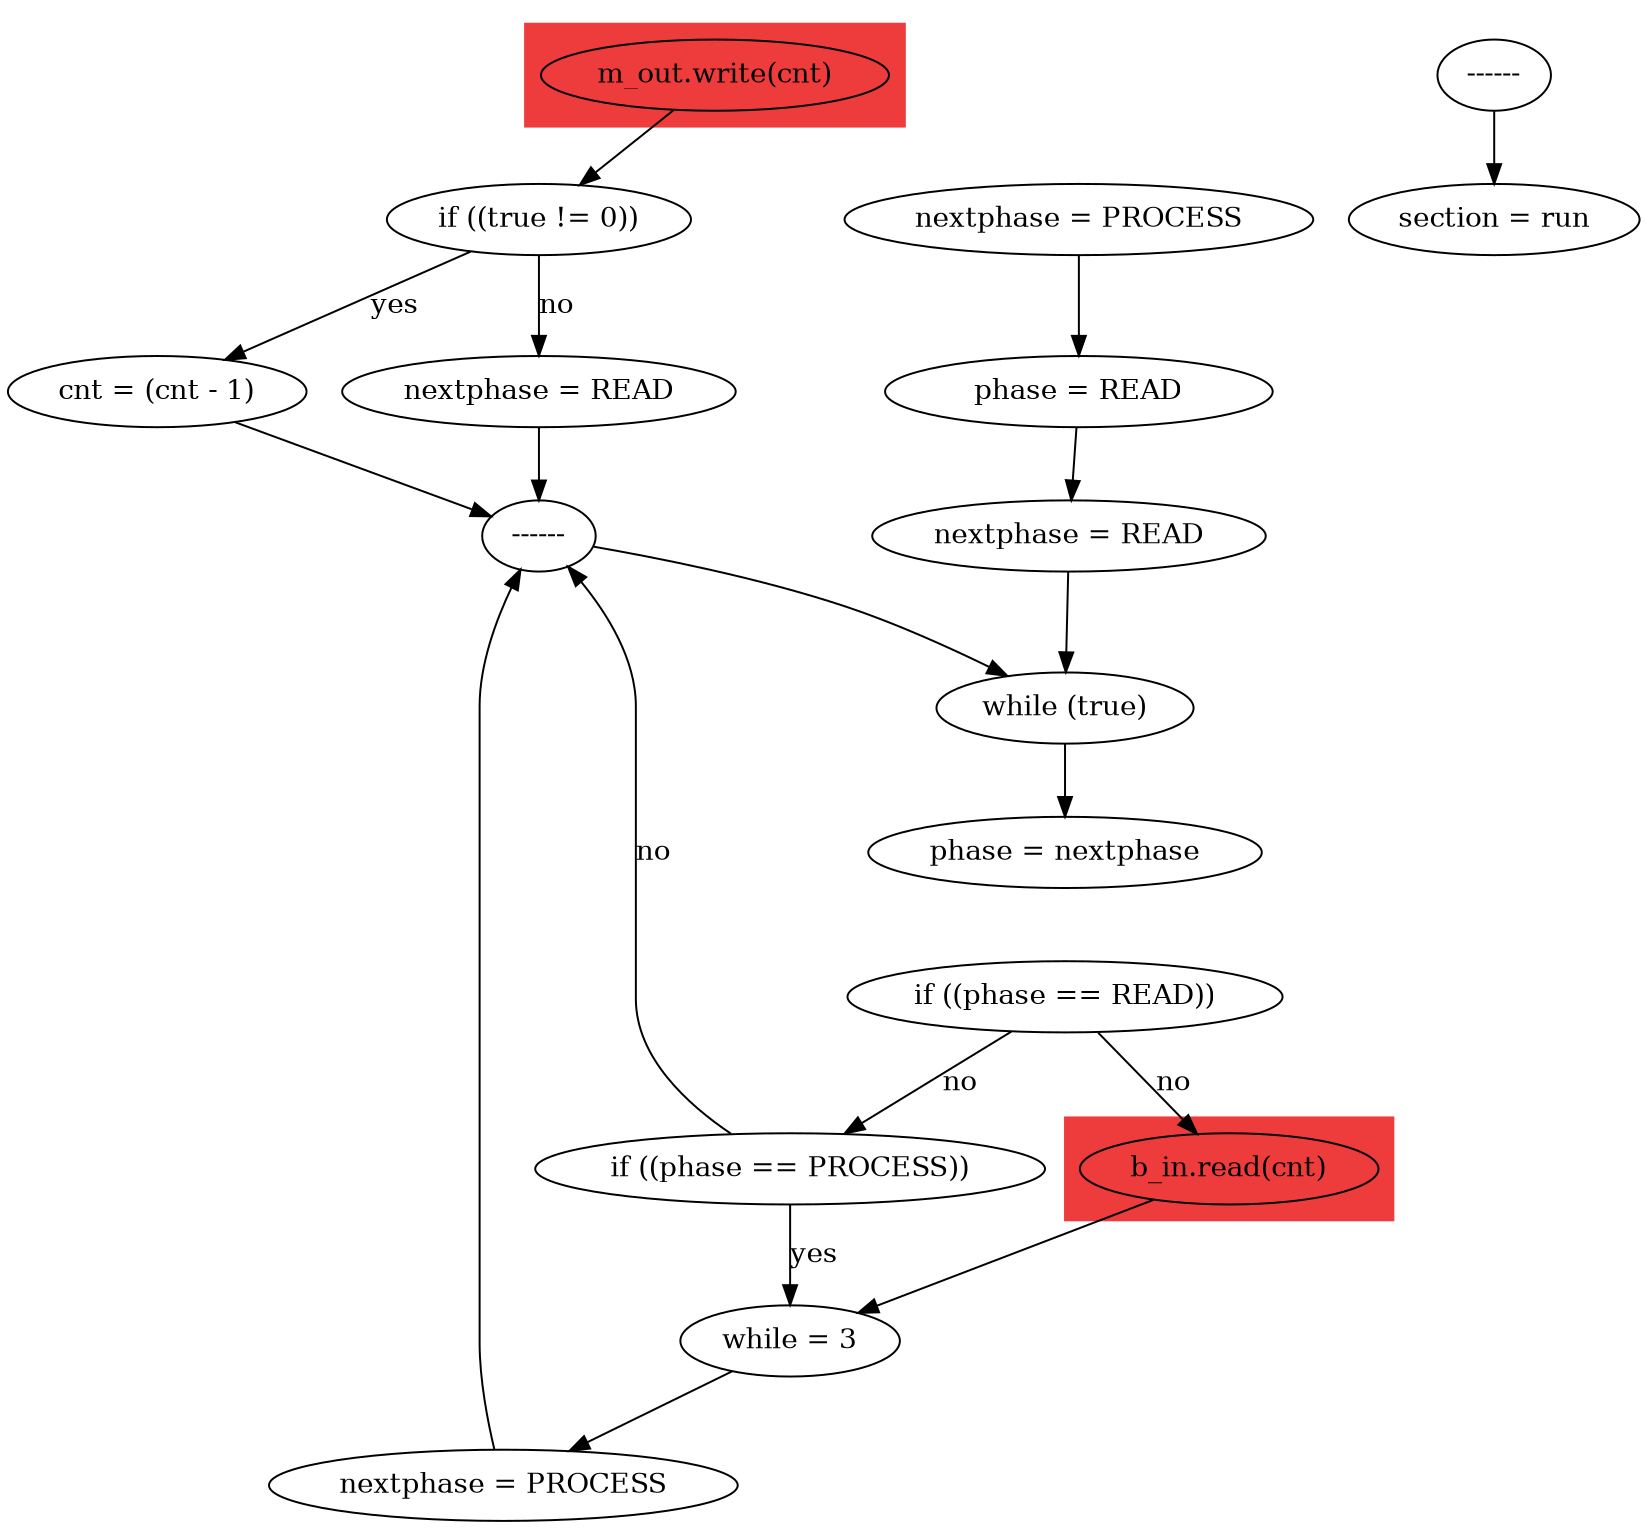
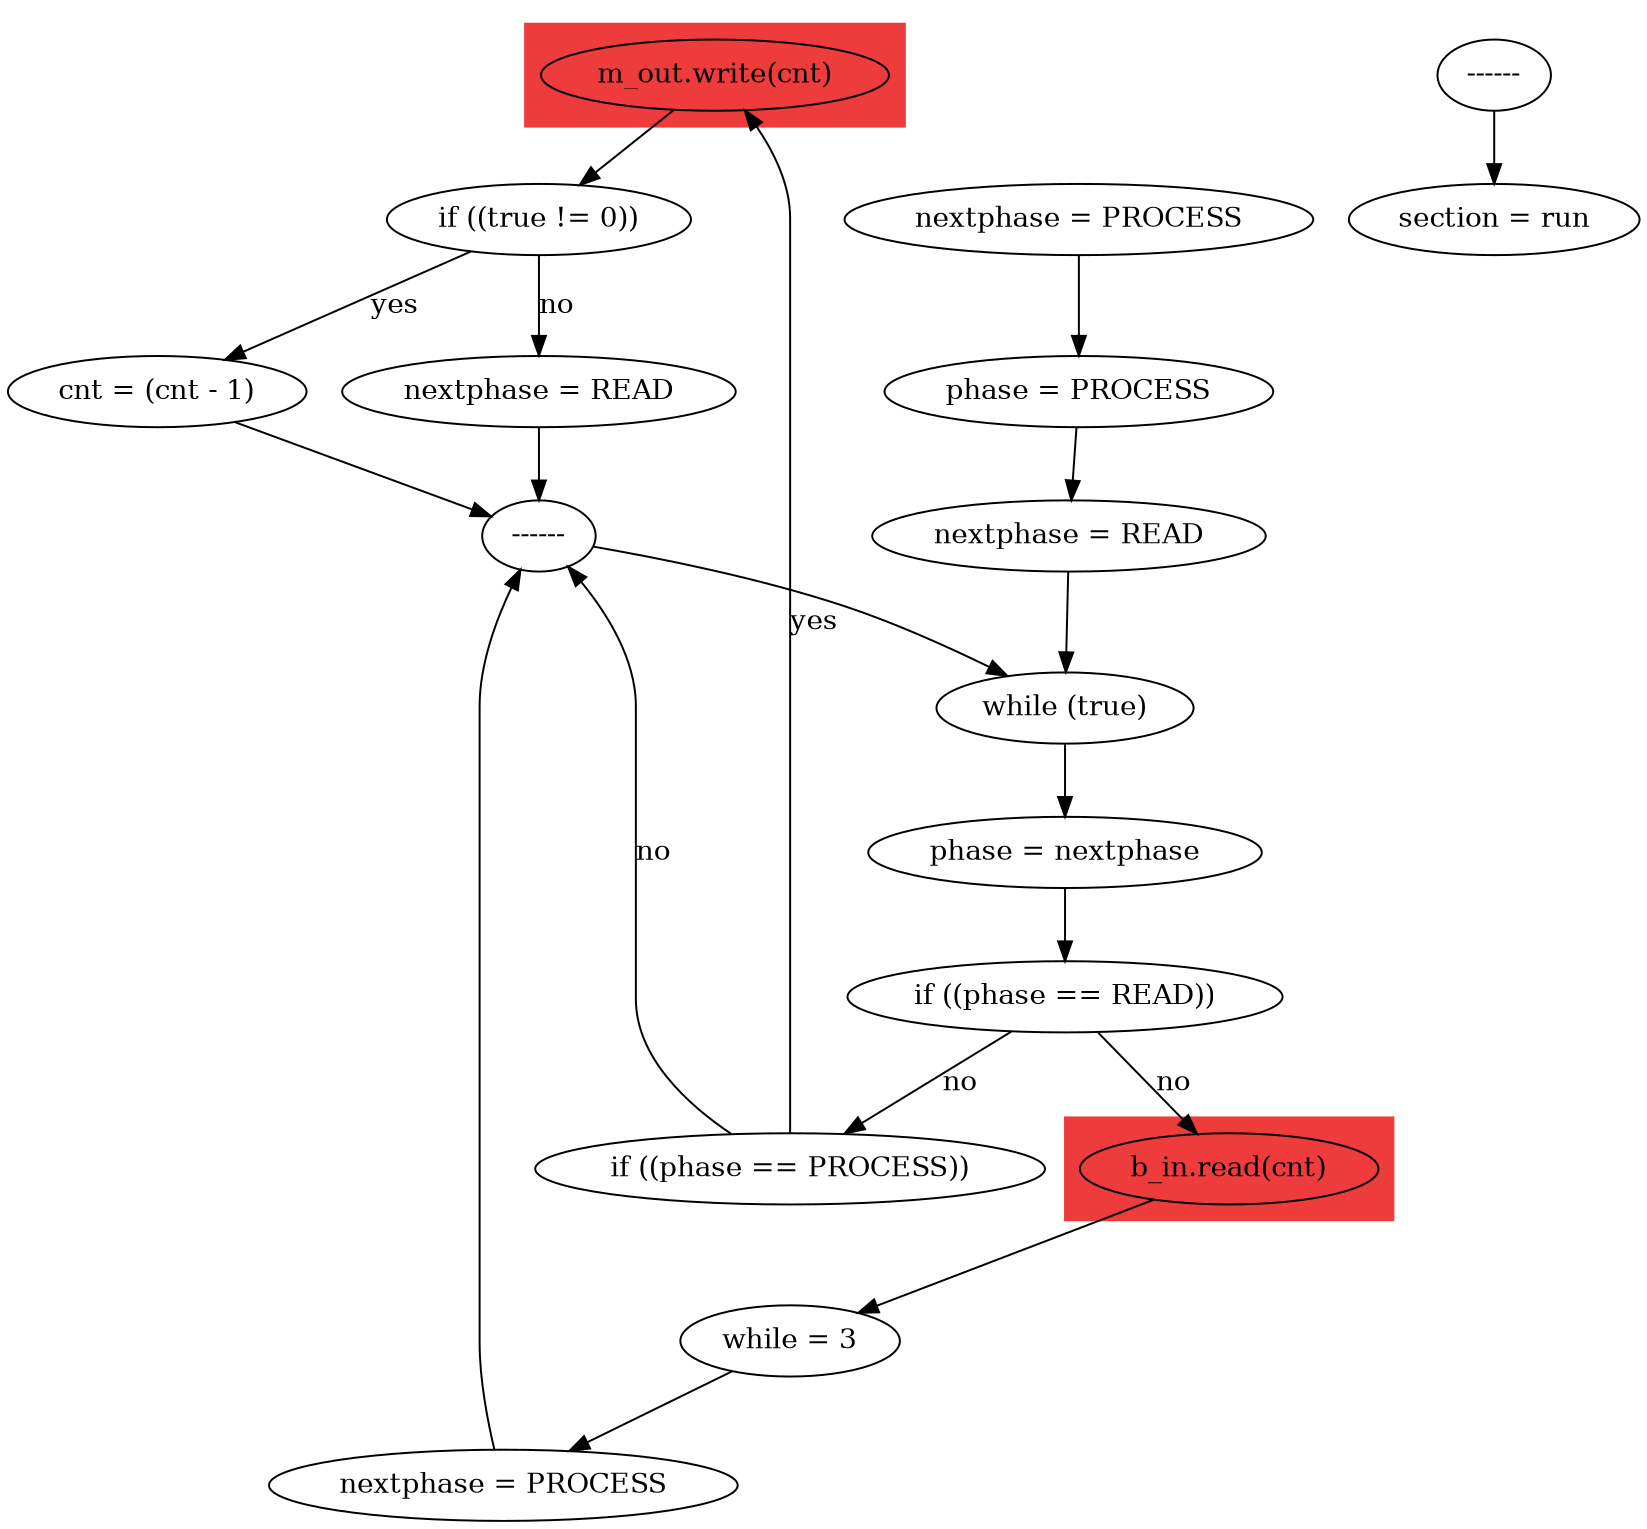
(1079, 392) -> (1079, 392)
none -> (1065, 915)
(790, 1245) -> (790, 626)
